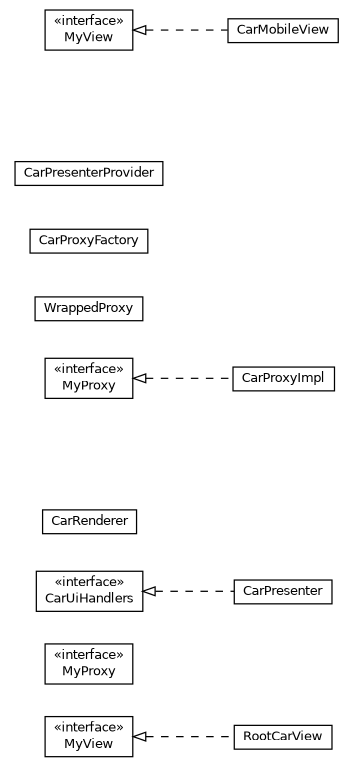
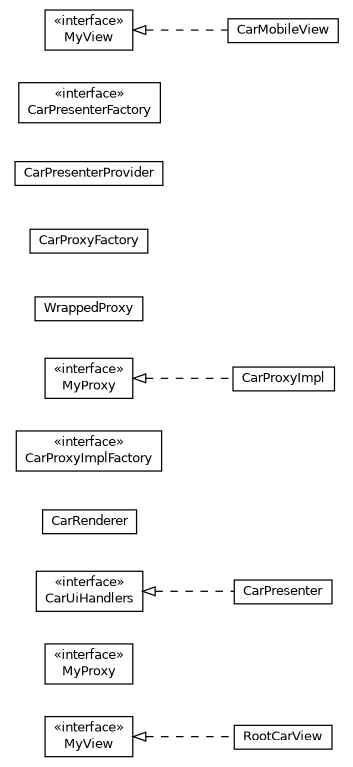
none -> (89, 103)
none -> (89, 451)
